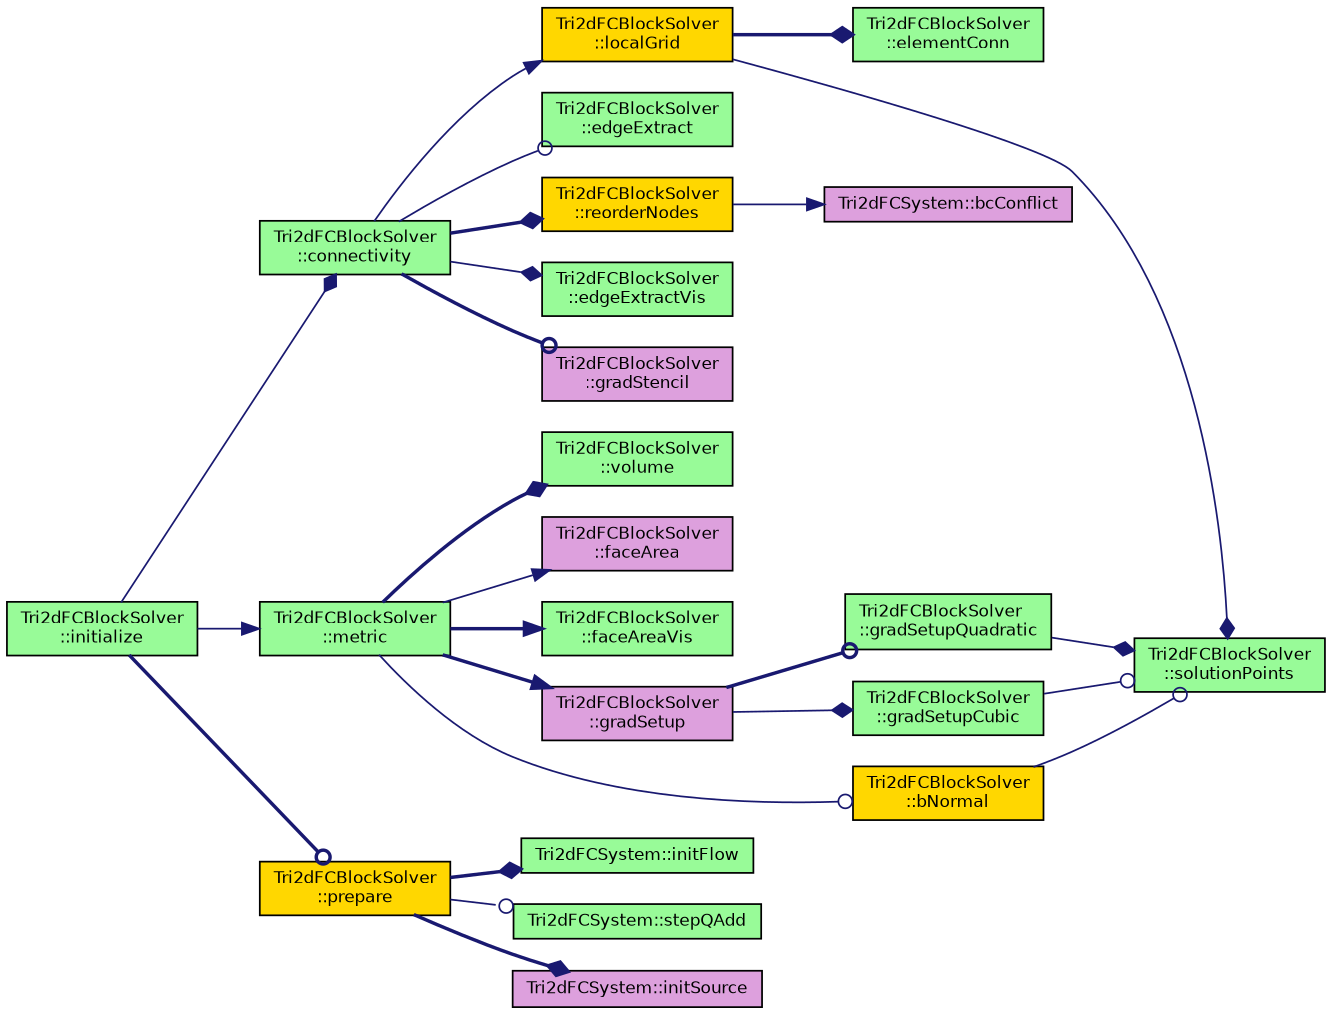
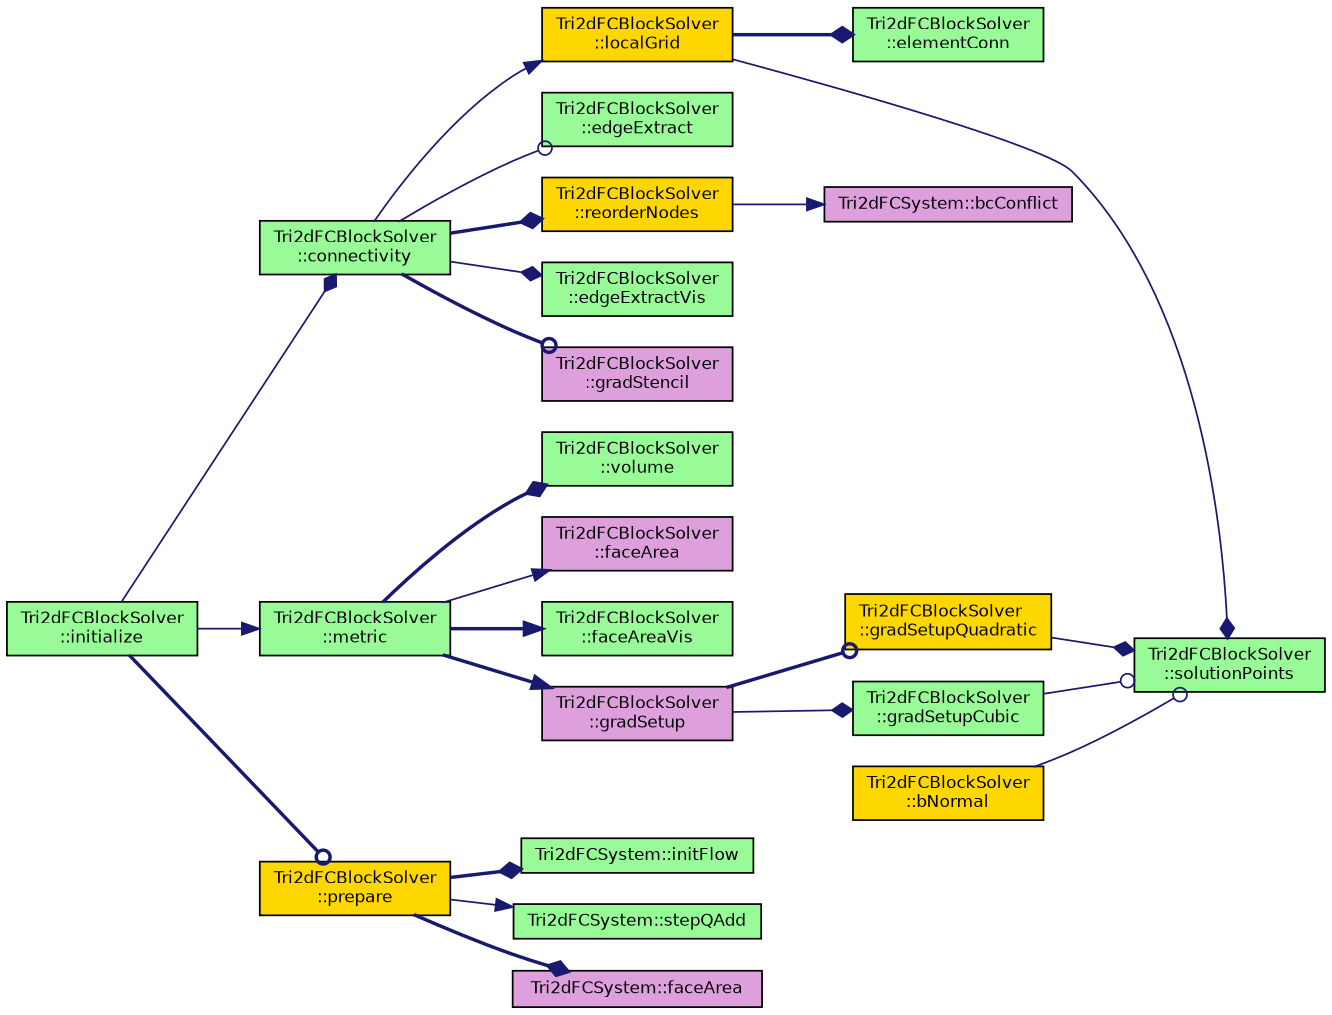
(948, 622) -> (948, 622)
(590, 781) -> none
(473, 902) -> (473, 902)
(637, 989) -> (637, 989)
